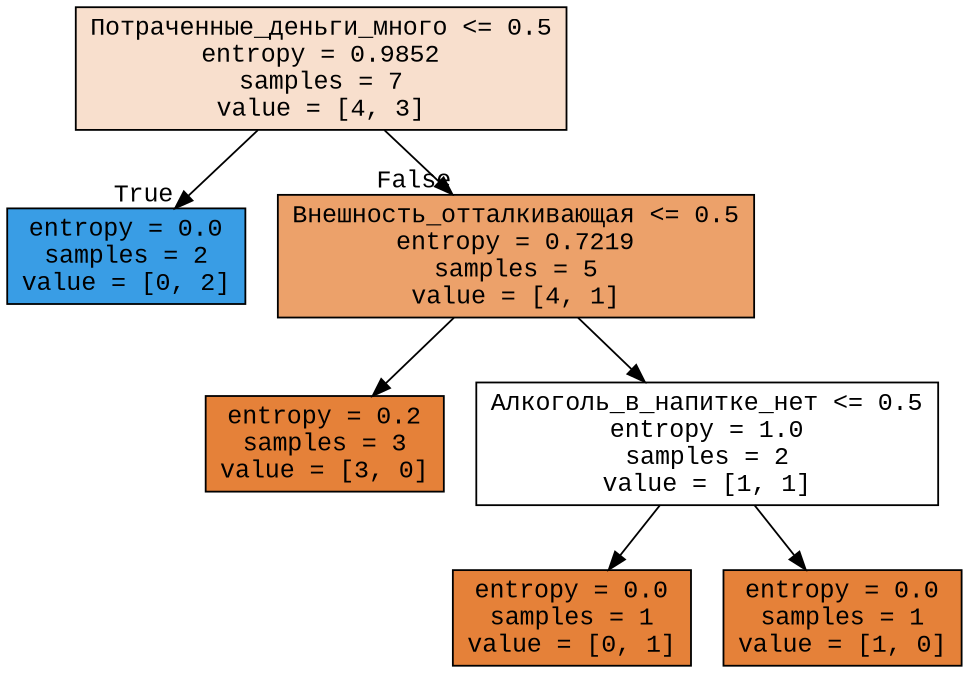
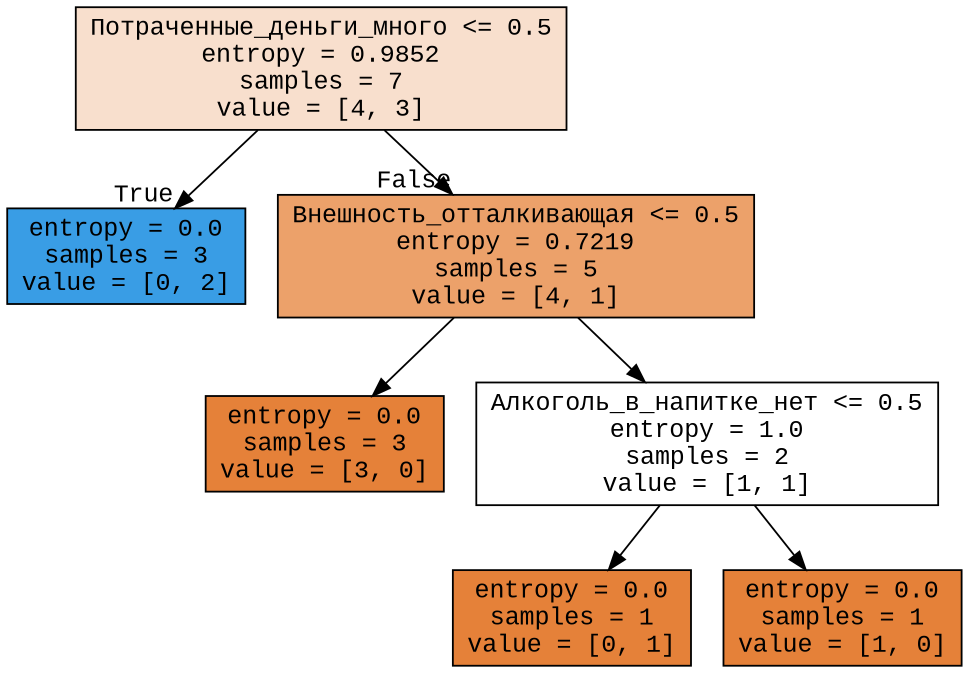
(126, 256) -> (126, 256)
(325, 444) -> (325, 444)
